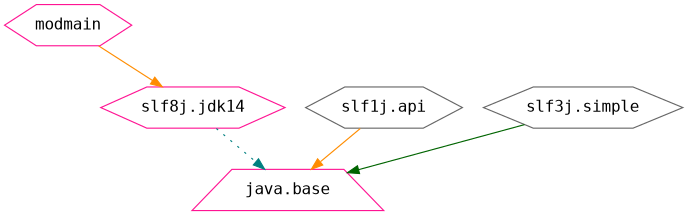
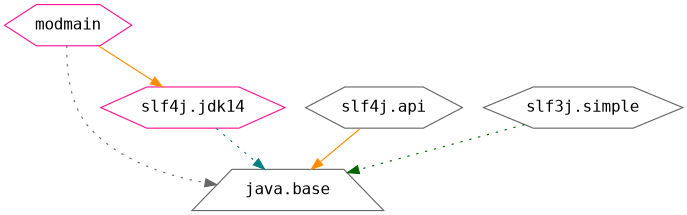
(193, 108) -> (193, 108)
(384, 108) -> (384, 108)
none -> (105, 142)
(442, 147) -> (442, 147)
(288, 190) -> (288, 190)
